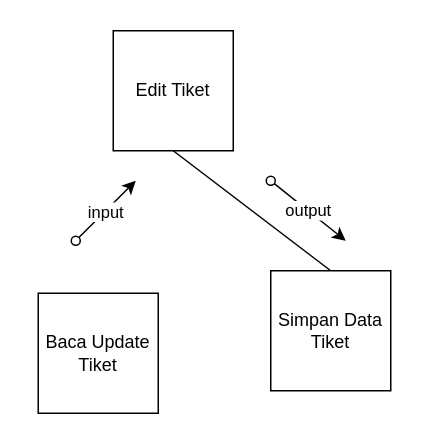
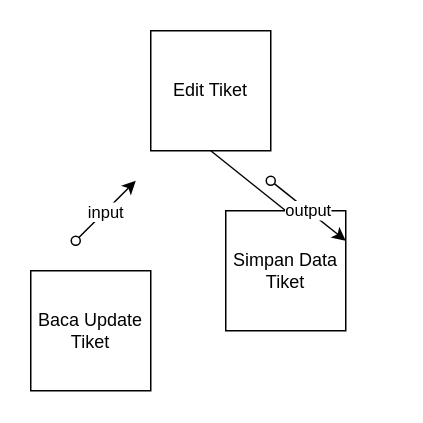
(173, 91) -> (211, 91)
(331, 331) -> (286, 271)
(98, 353) -> (91, 331)
